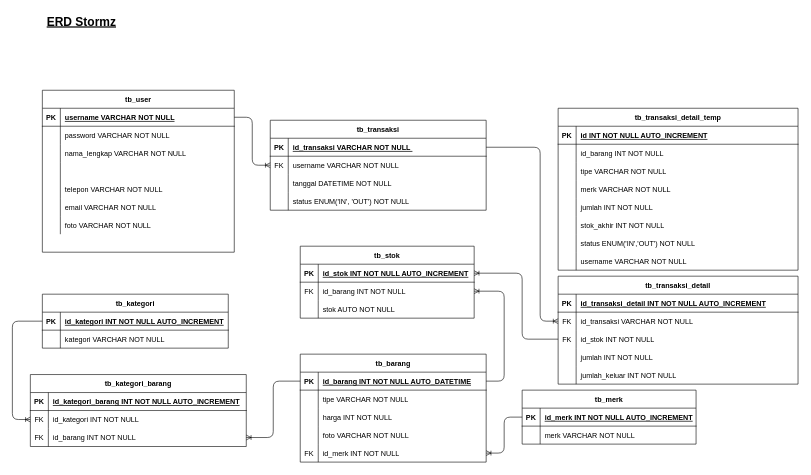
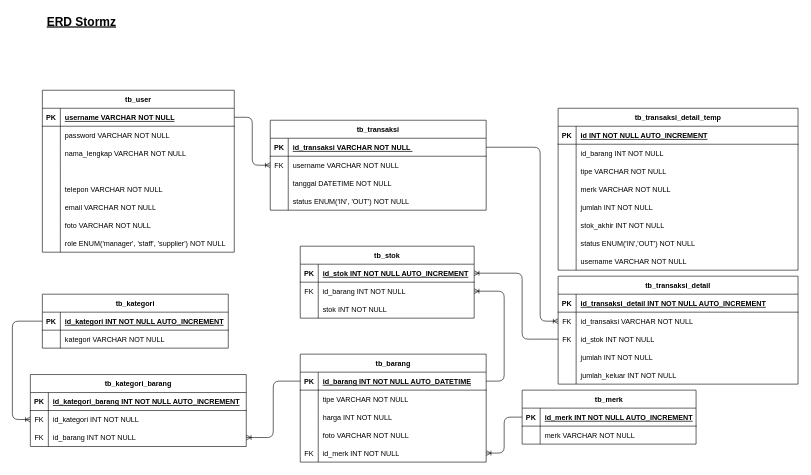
none -> (147, 243)
(356, 310) -> (354, 310)
